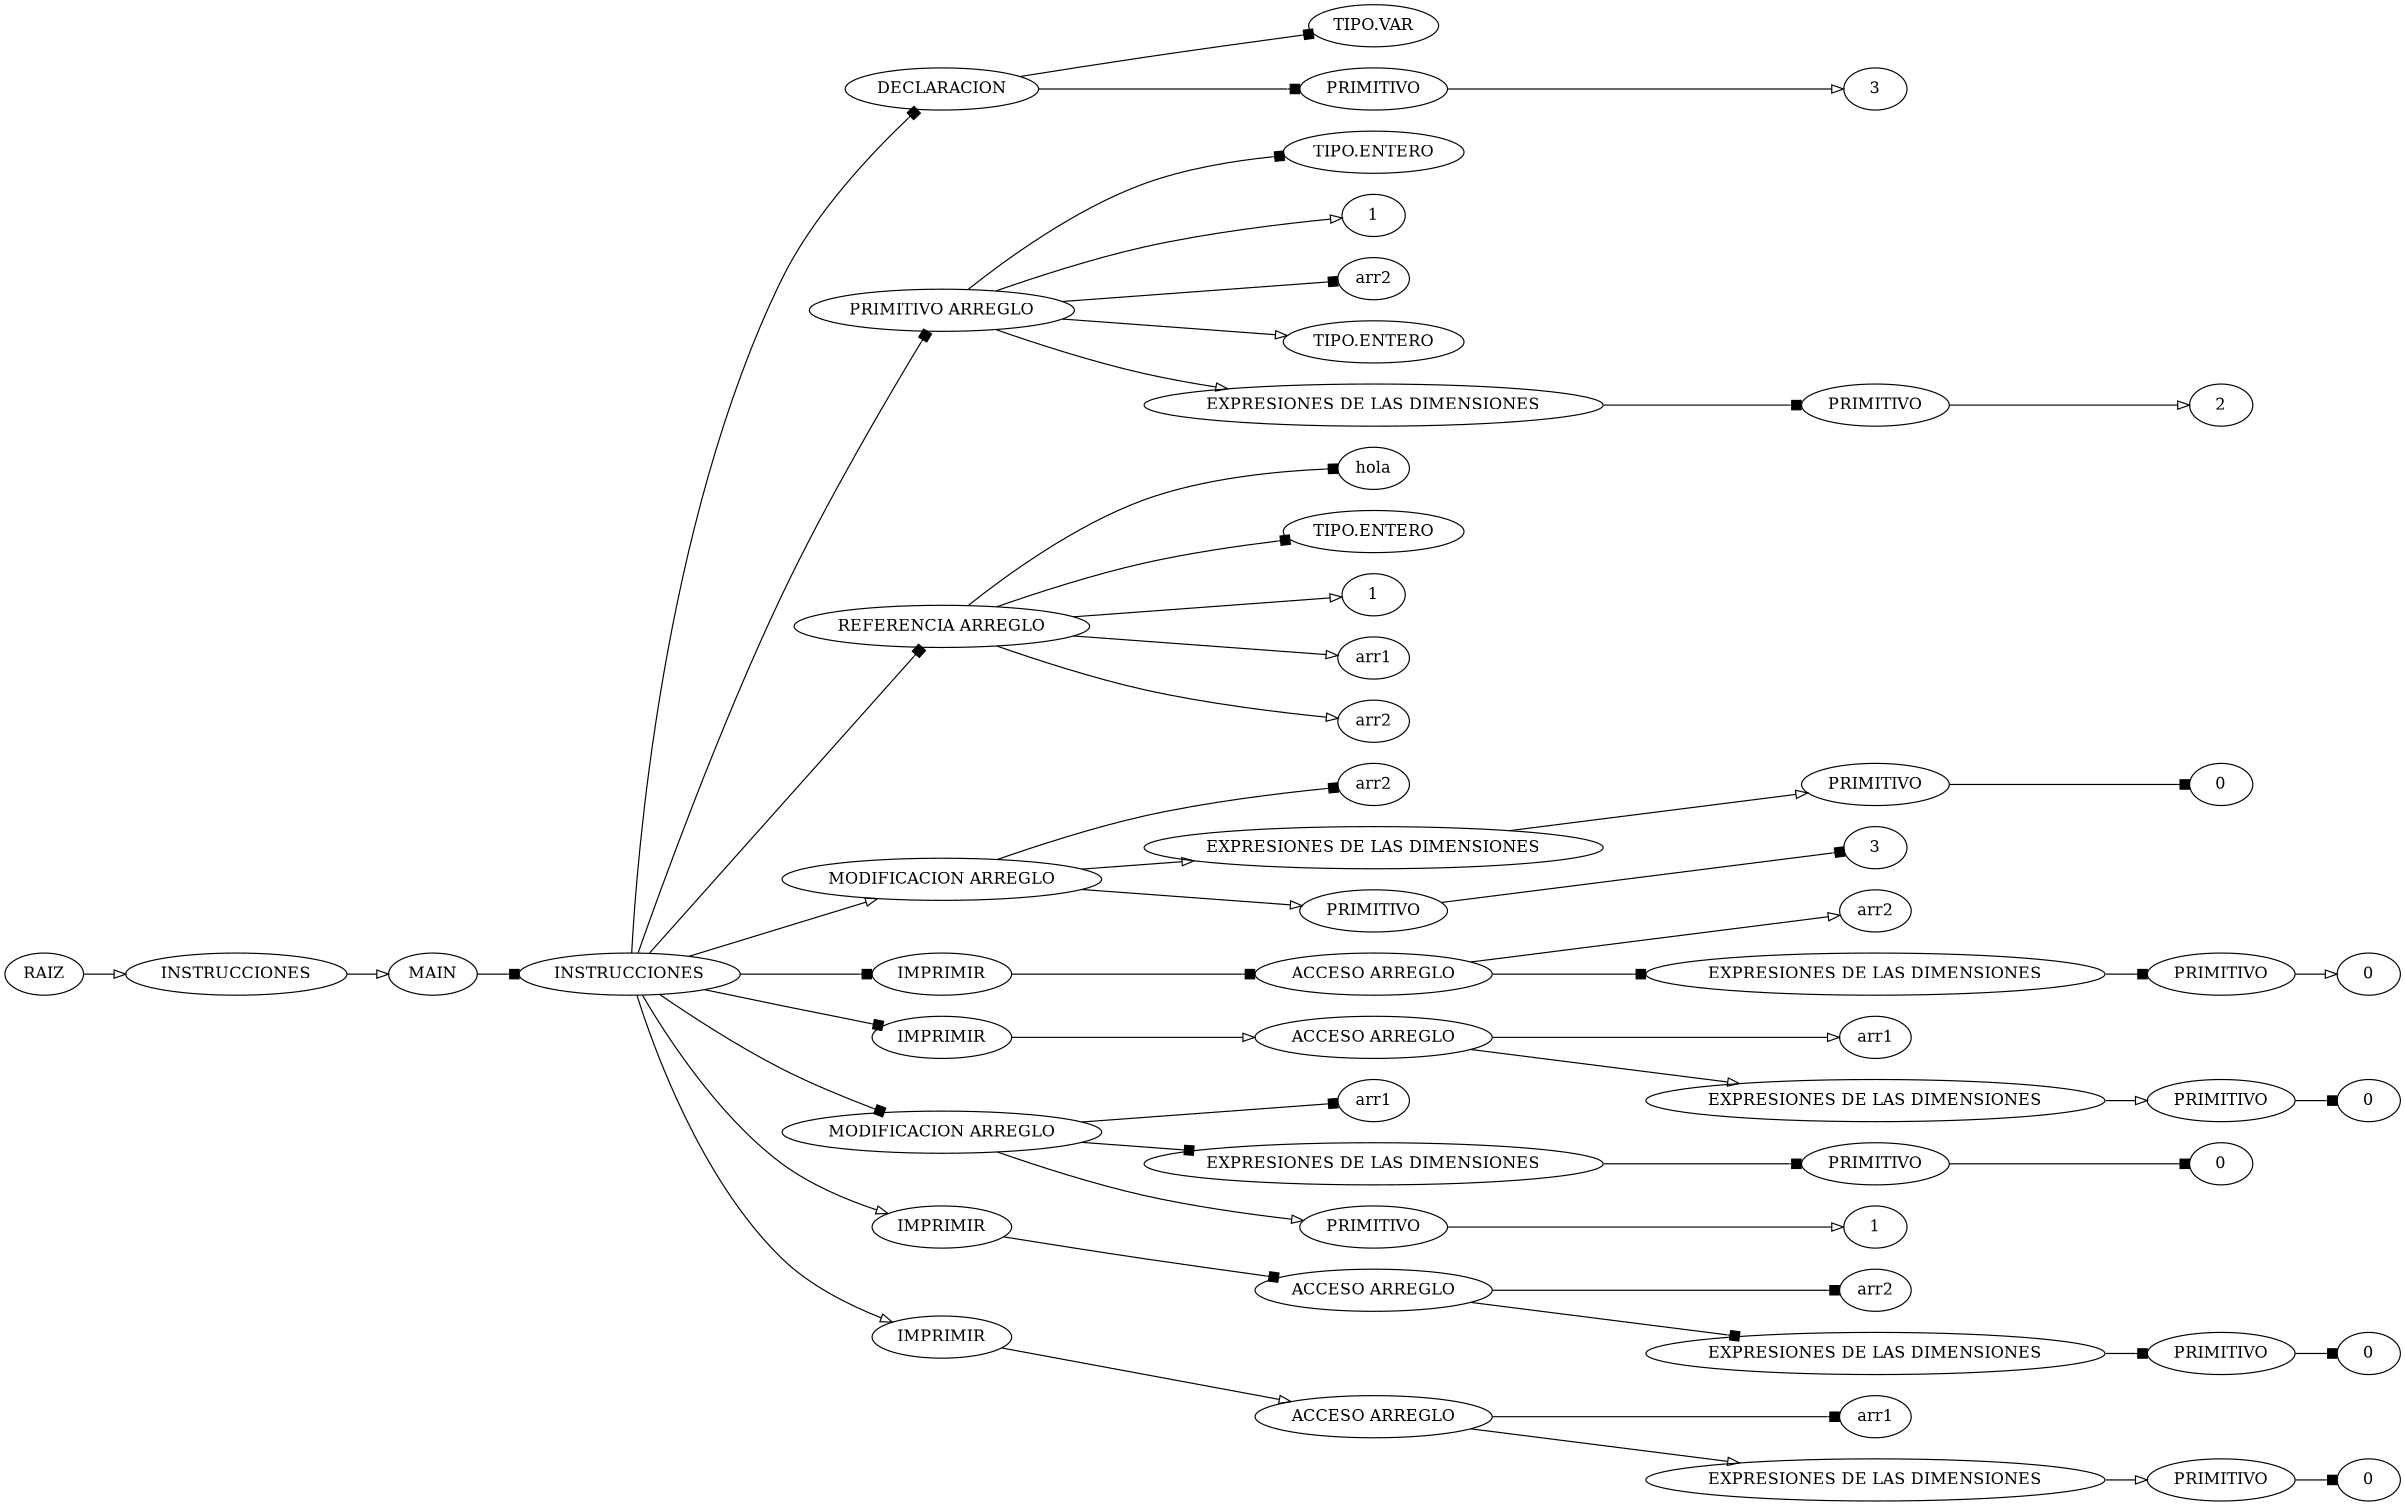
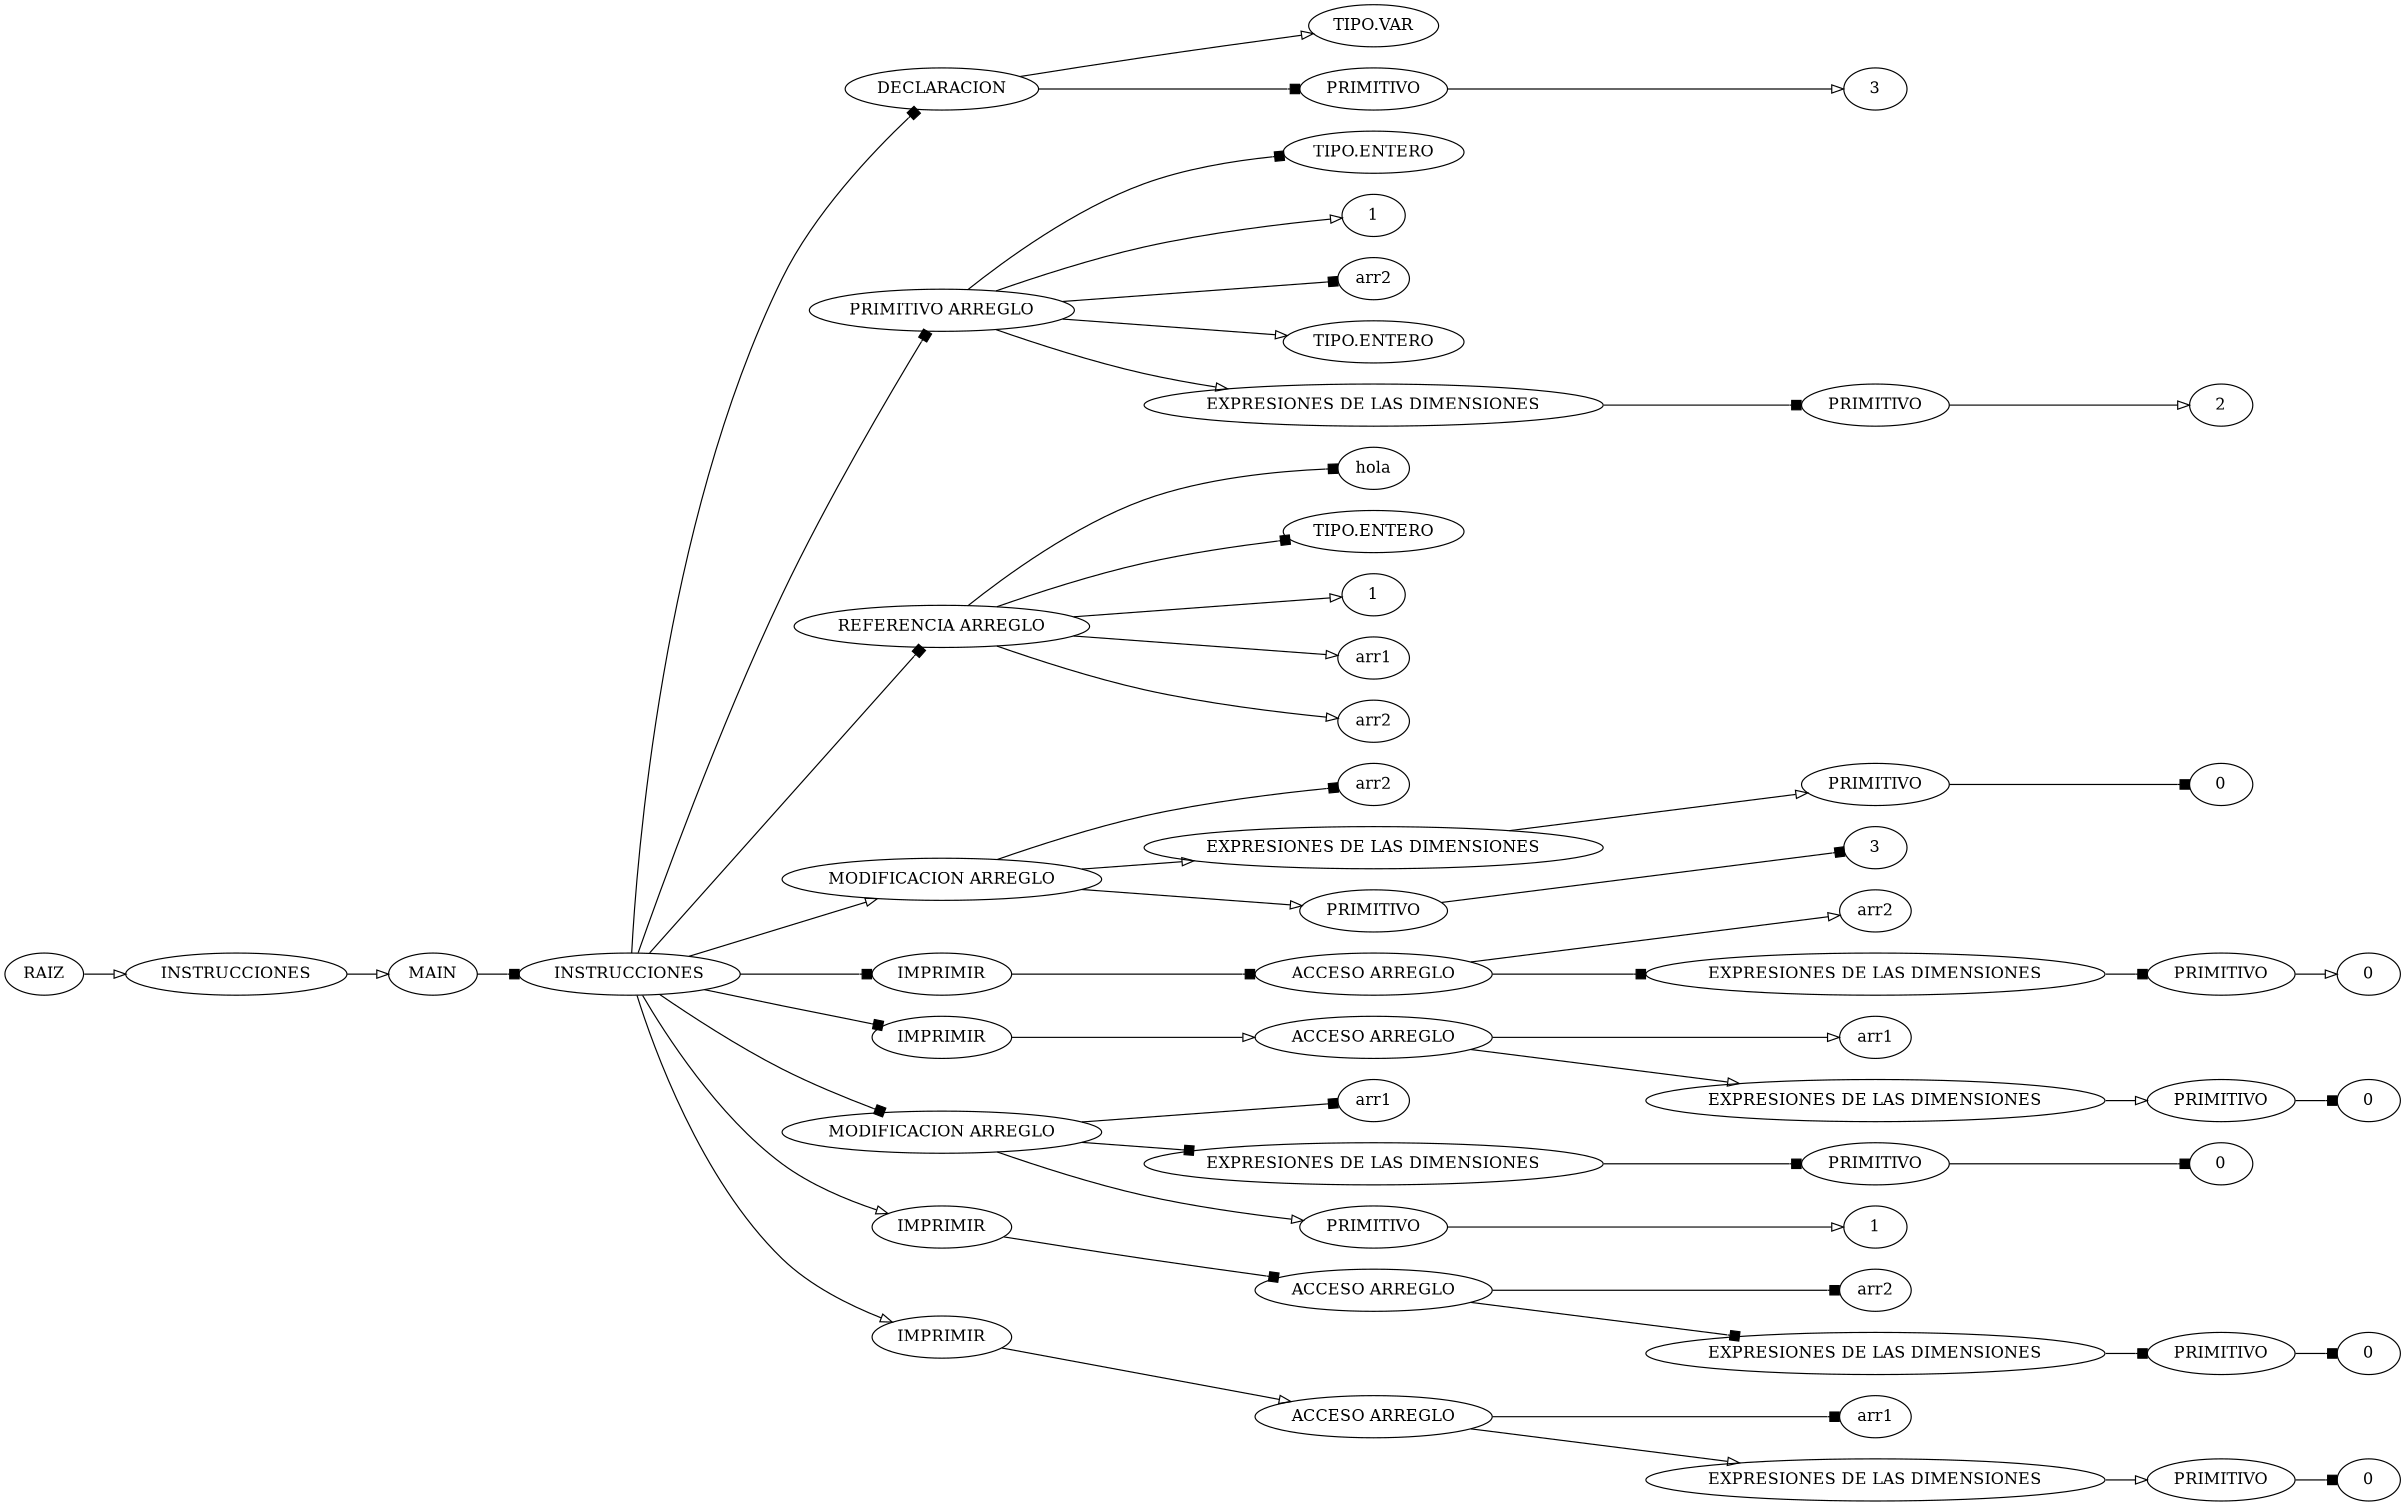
(1161, 55) -> (1161, 55)
